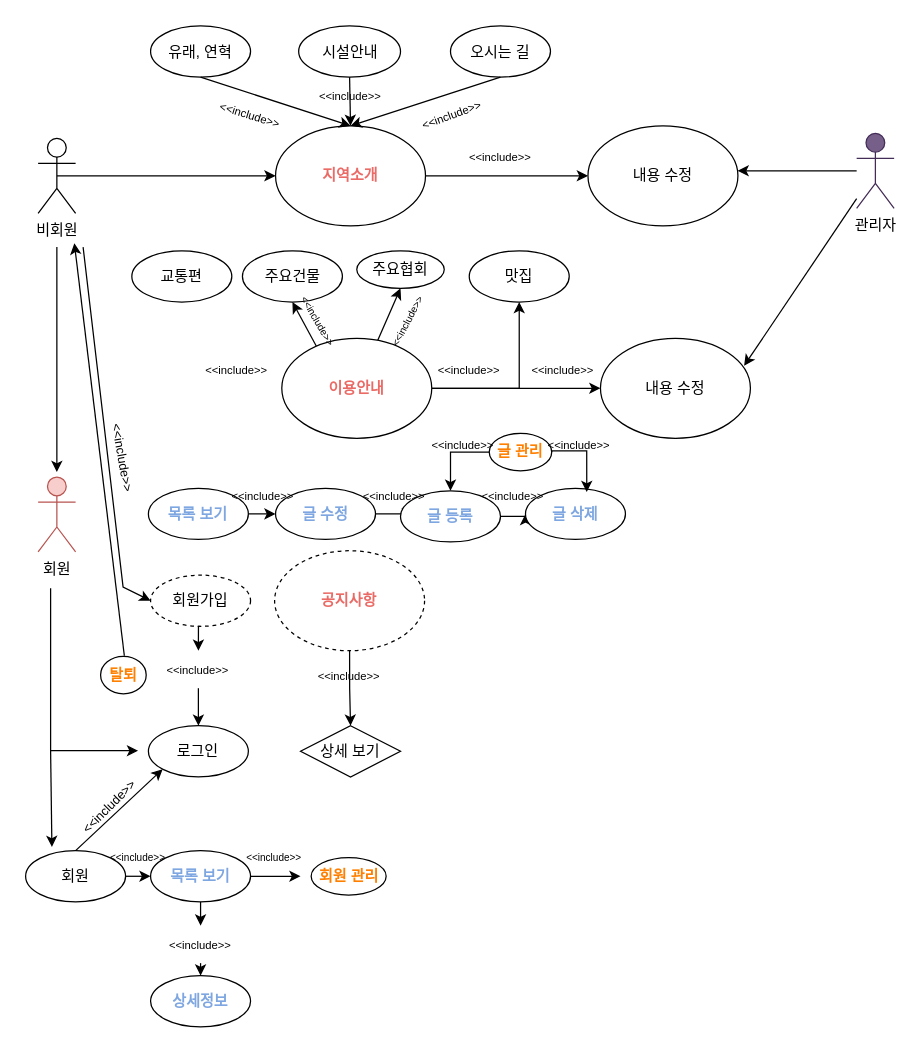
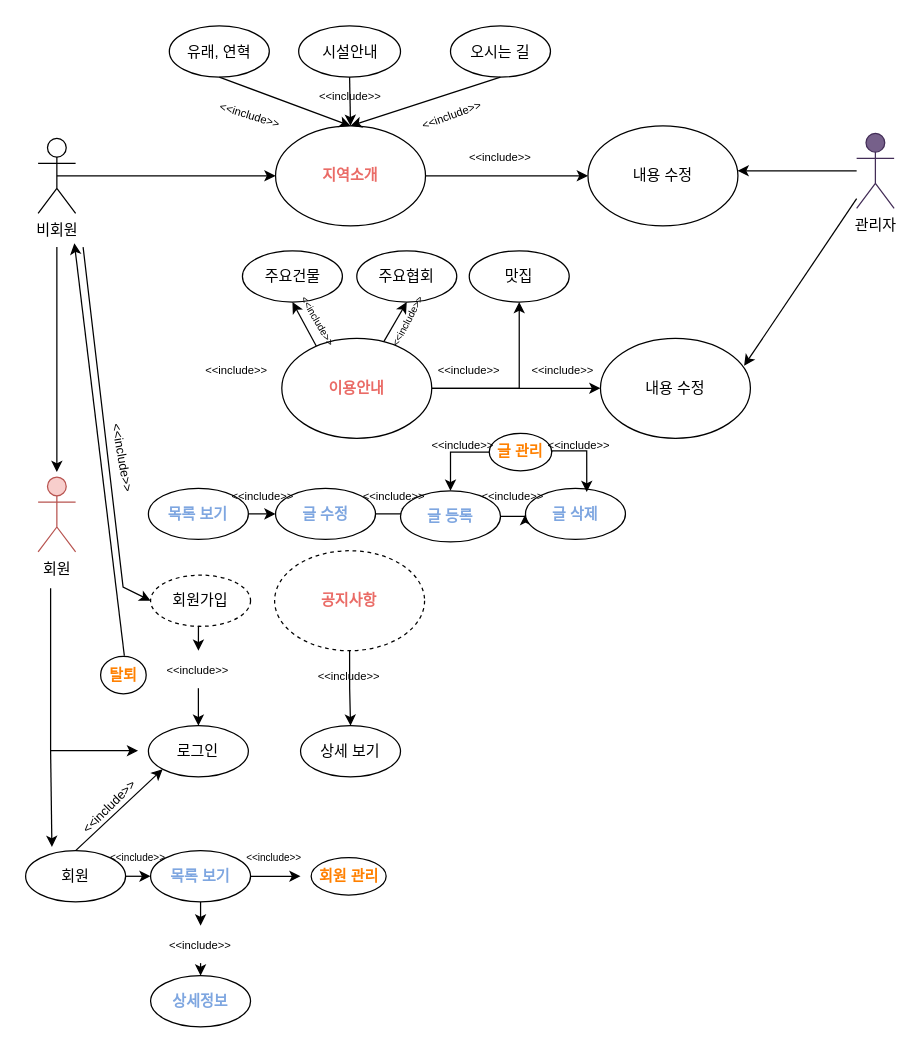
(201, 51) -> (219, 51)
(401, 269) -> (407, 276)
(182, 276) -> none
(351, 751) -> (351, 751)
